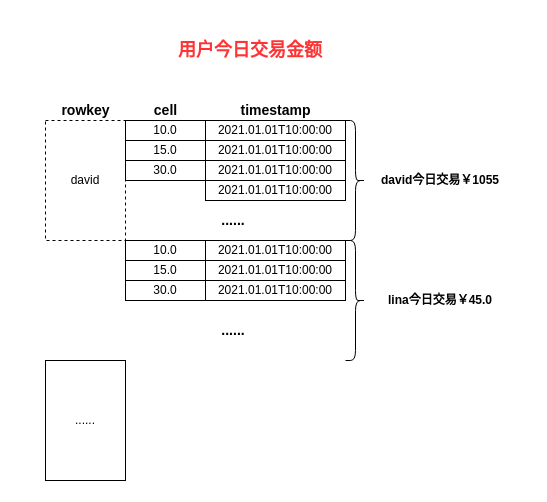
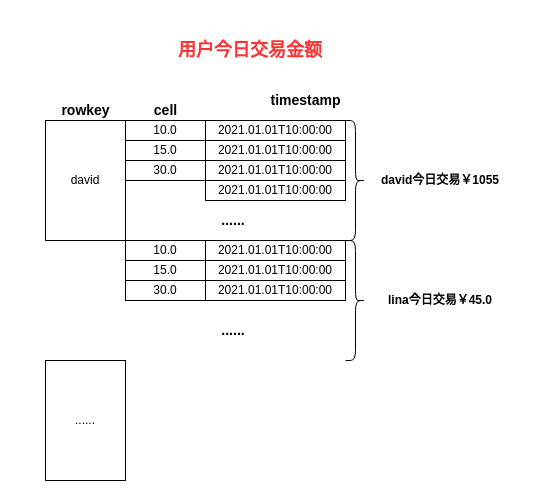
(276, 111) -> (306, 101)
(86, 181) -> (86, 181)
